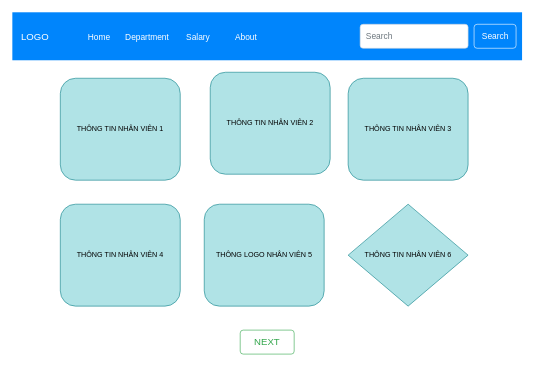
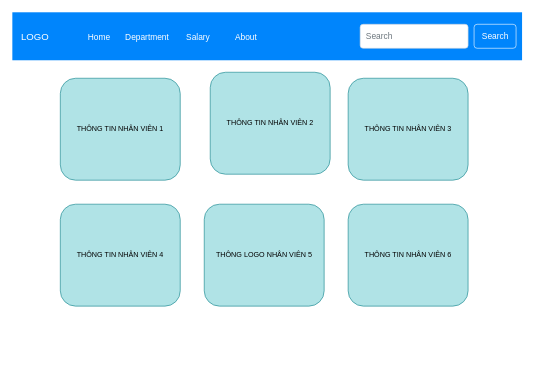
(408, 255) -> (408, 255)
(267, 342) -> none
